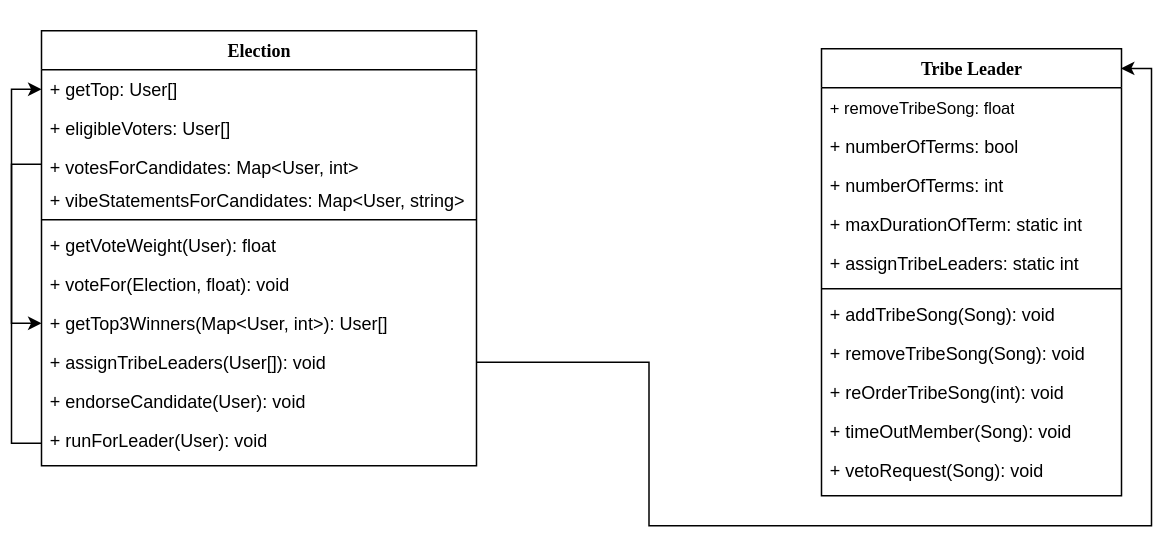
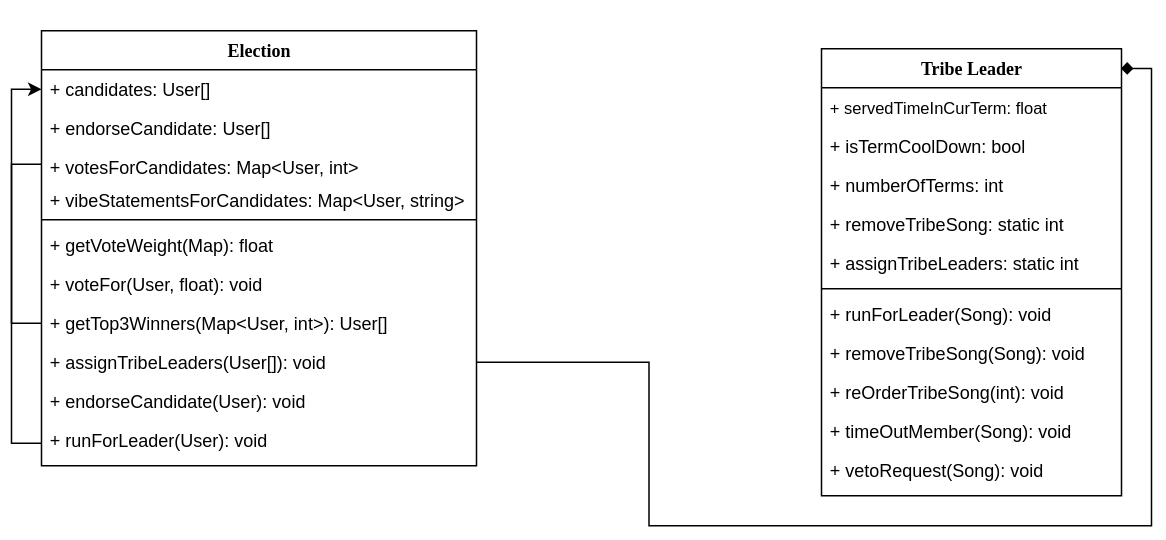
(1132, 68) -> (1133, 68)
(124, 91) -> (142, 91)
(940, 109) -> (960, 109)
(155, 130) -> (172, 130)
(927, 148) -> (927, 148)
(970, 226) -> (960, 226)
(180, 247) -> (175, 247)
(190, 286) -> (175, 286)
(950, 316) -> (952, 316)
(30, 323) -> (34, 323)
